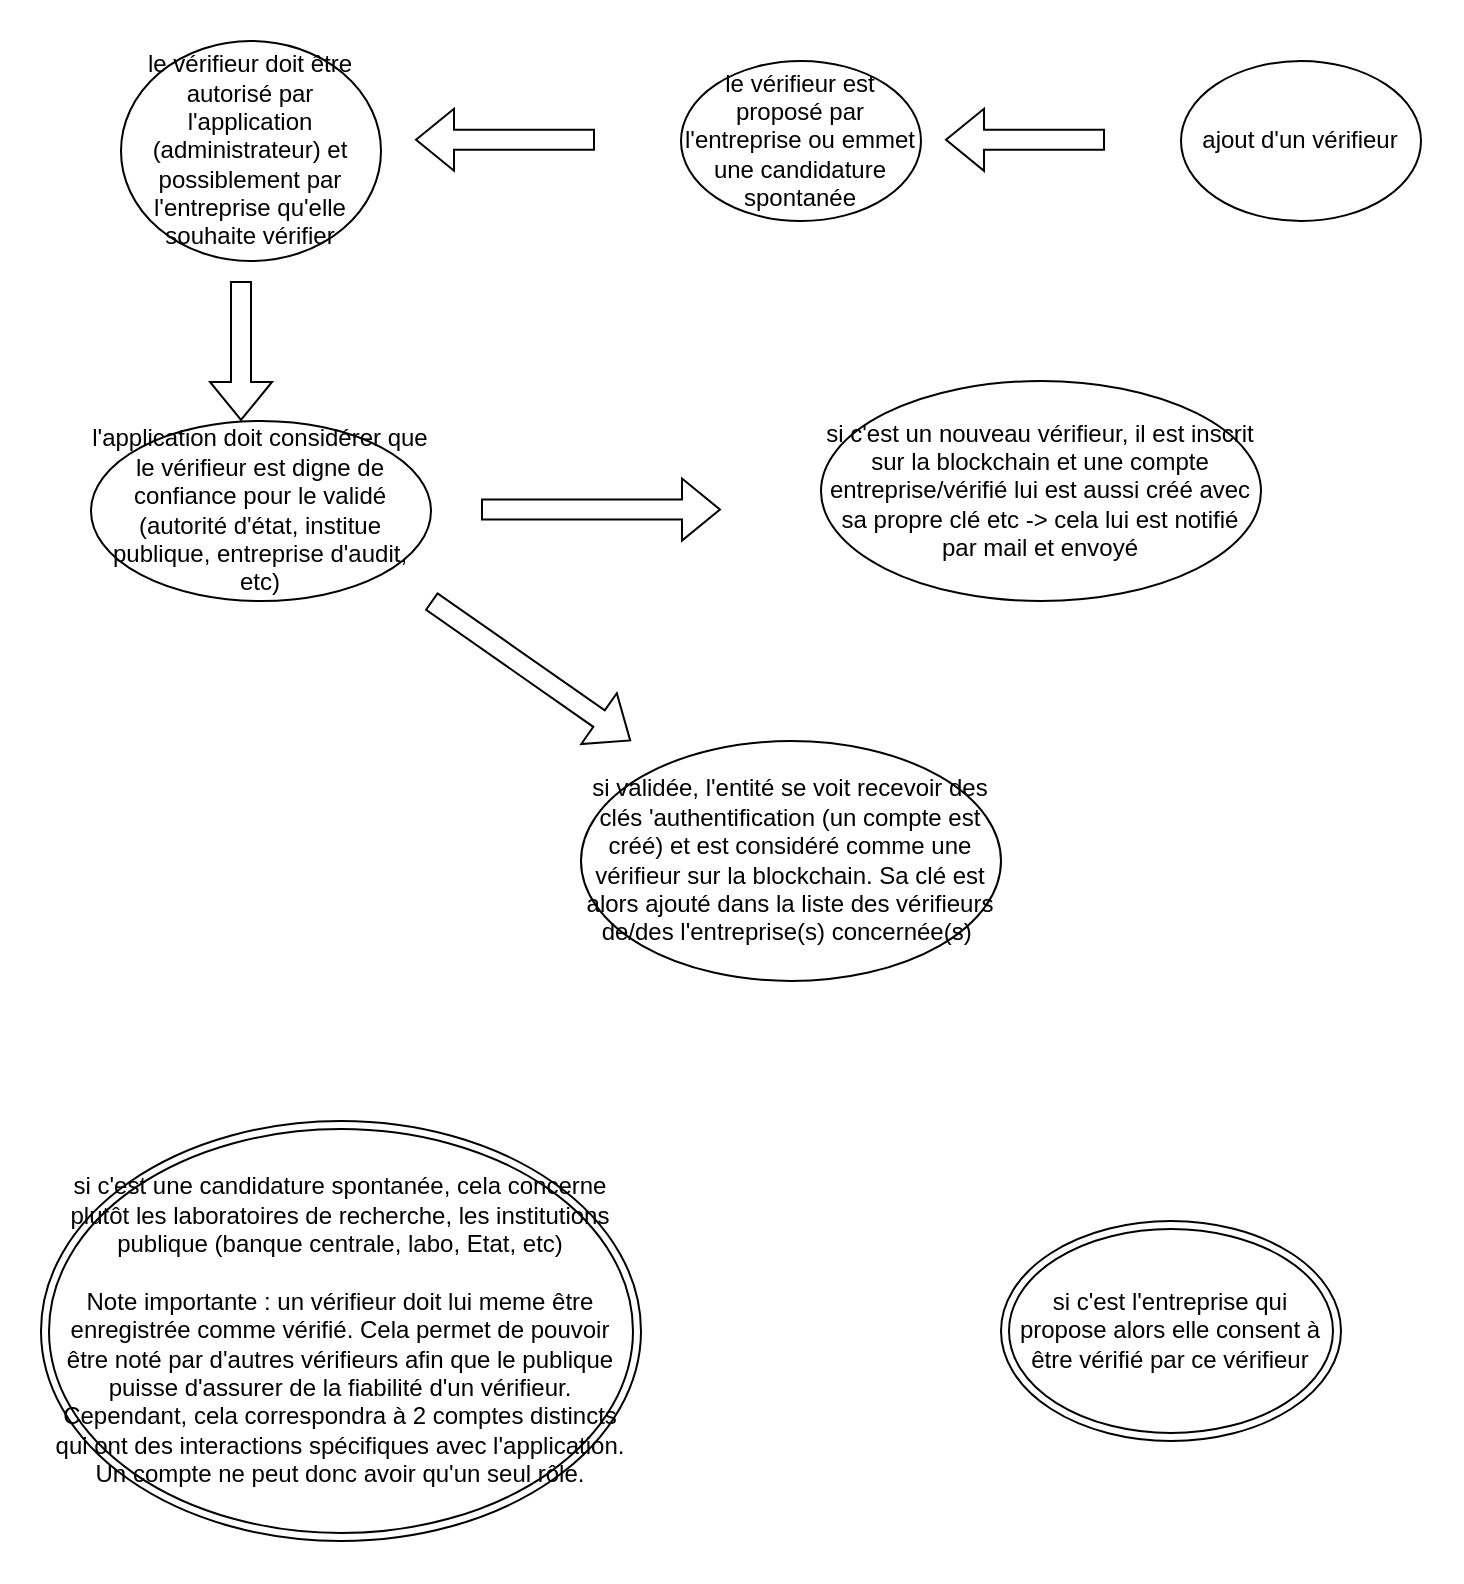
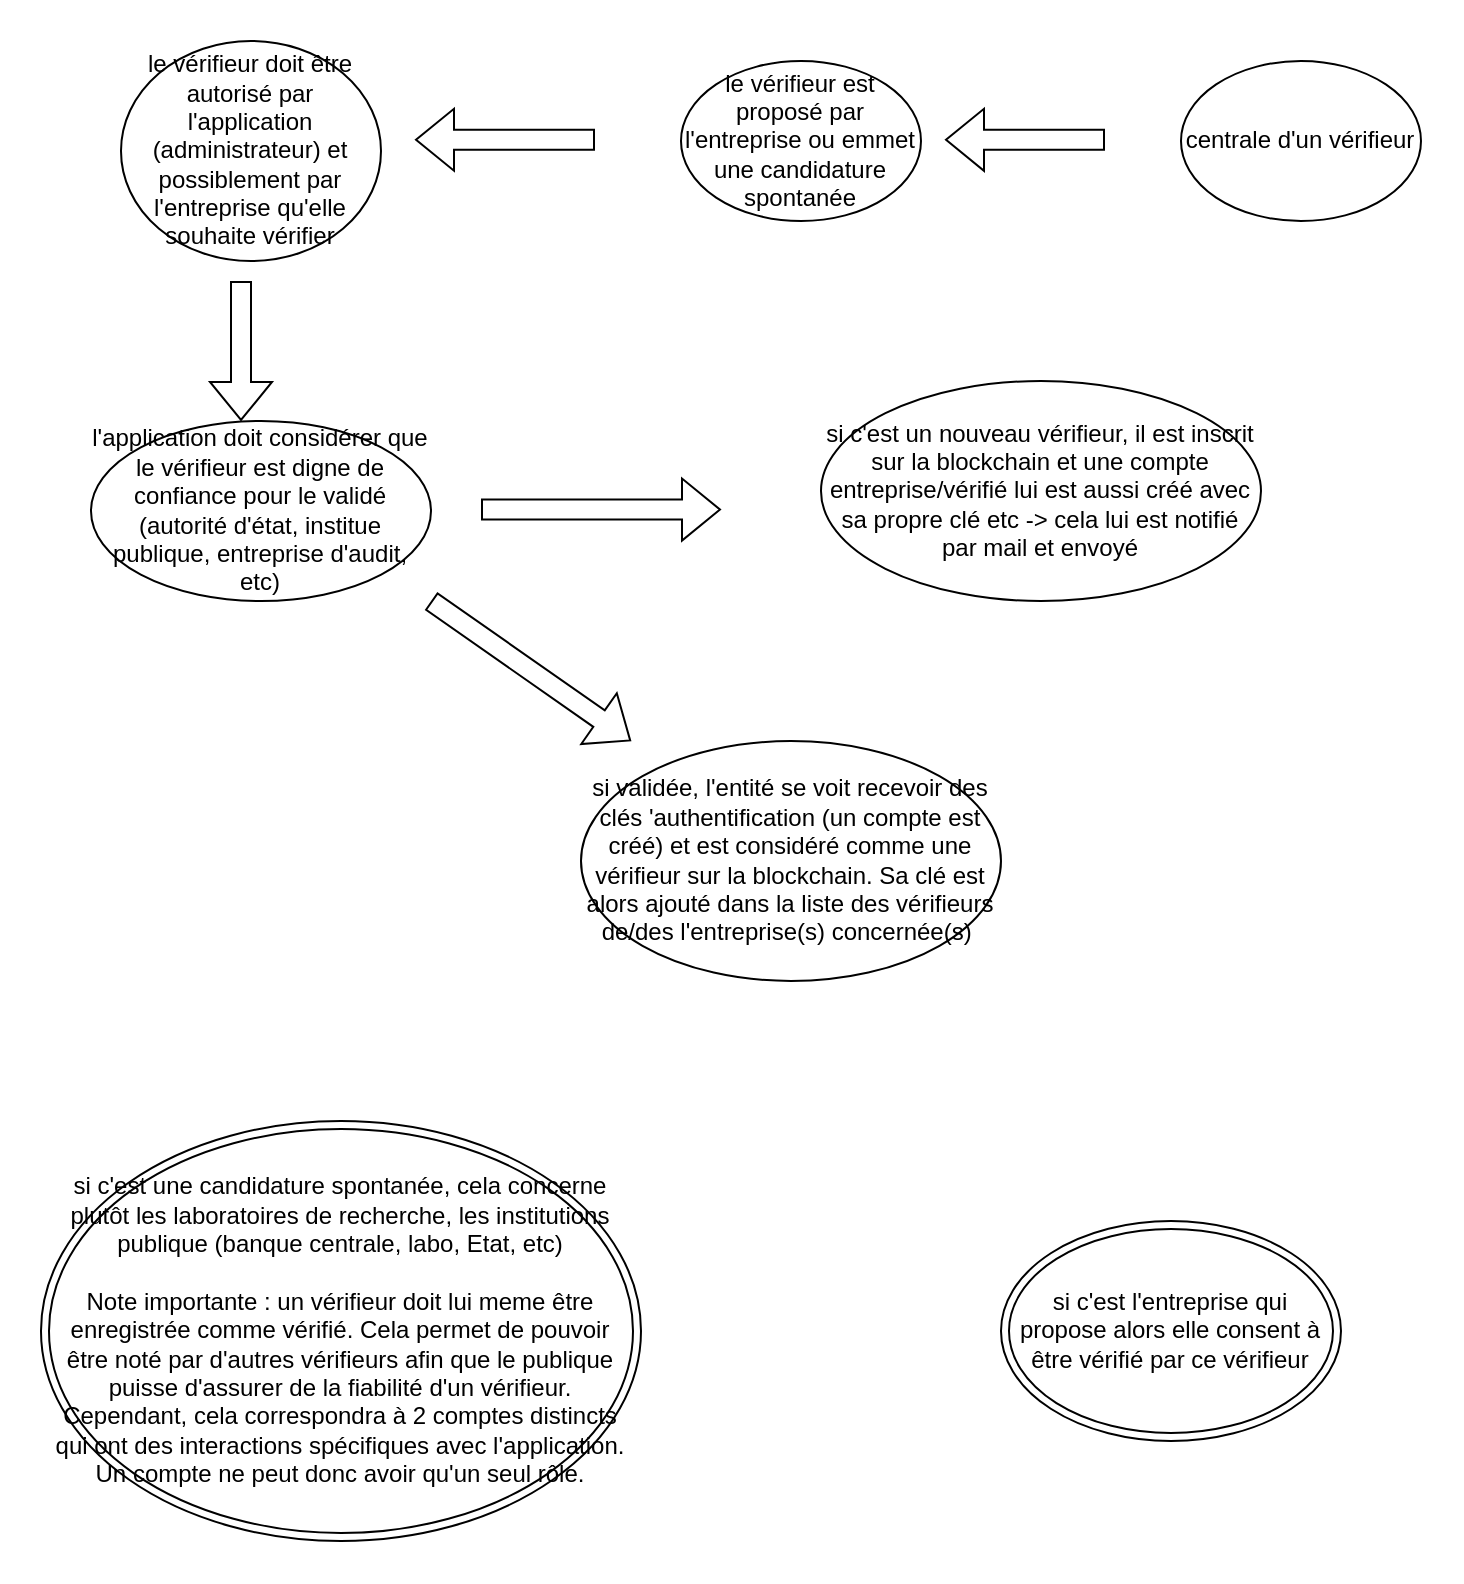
(1301, 141) -> (1301, 141)
